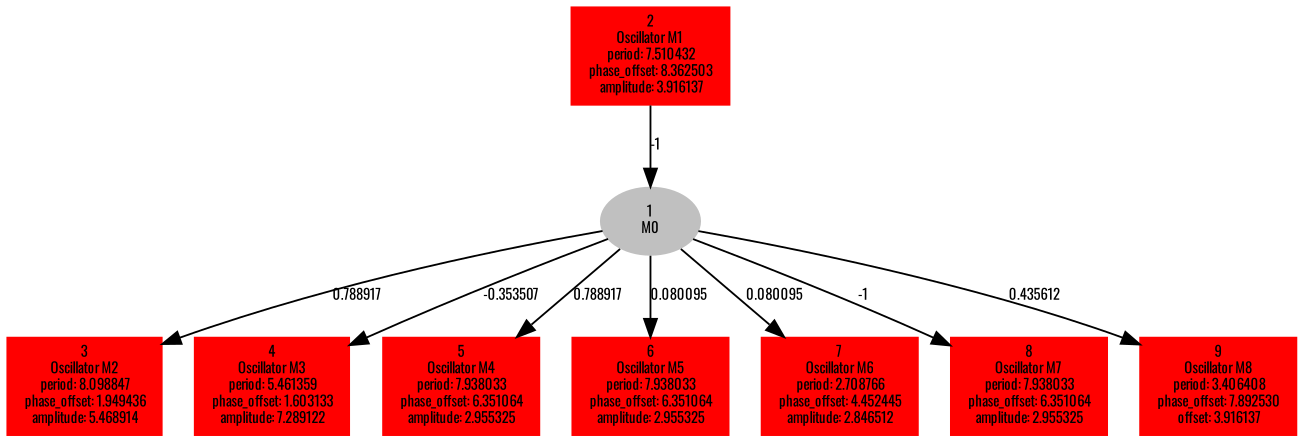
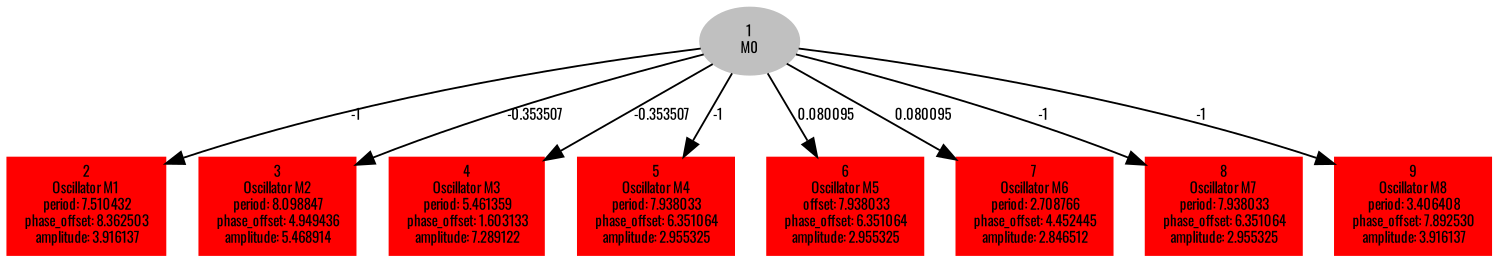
(650, 137) -> (440, 91)
(358, 296) -> (537, 116)
(599, 296) -> (719, 116)
(1036, 296) -> (1203, 116)
(650, 385) -> (845, 205)
(85, 402) -> (277, 222)
(1218, 419) -> (1413, 238)
